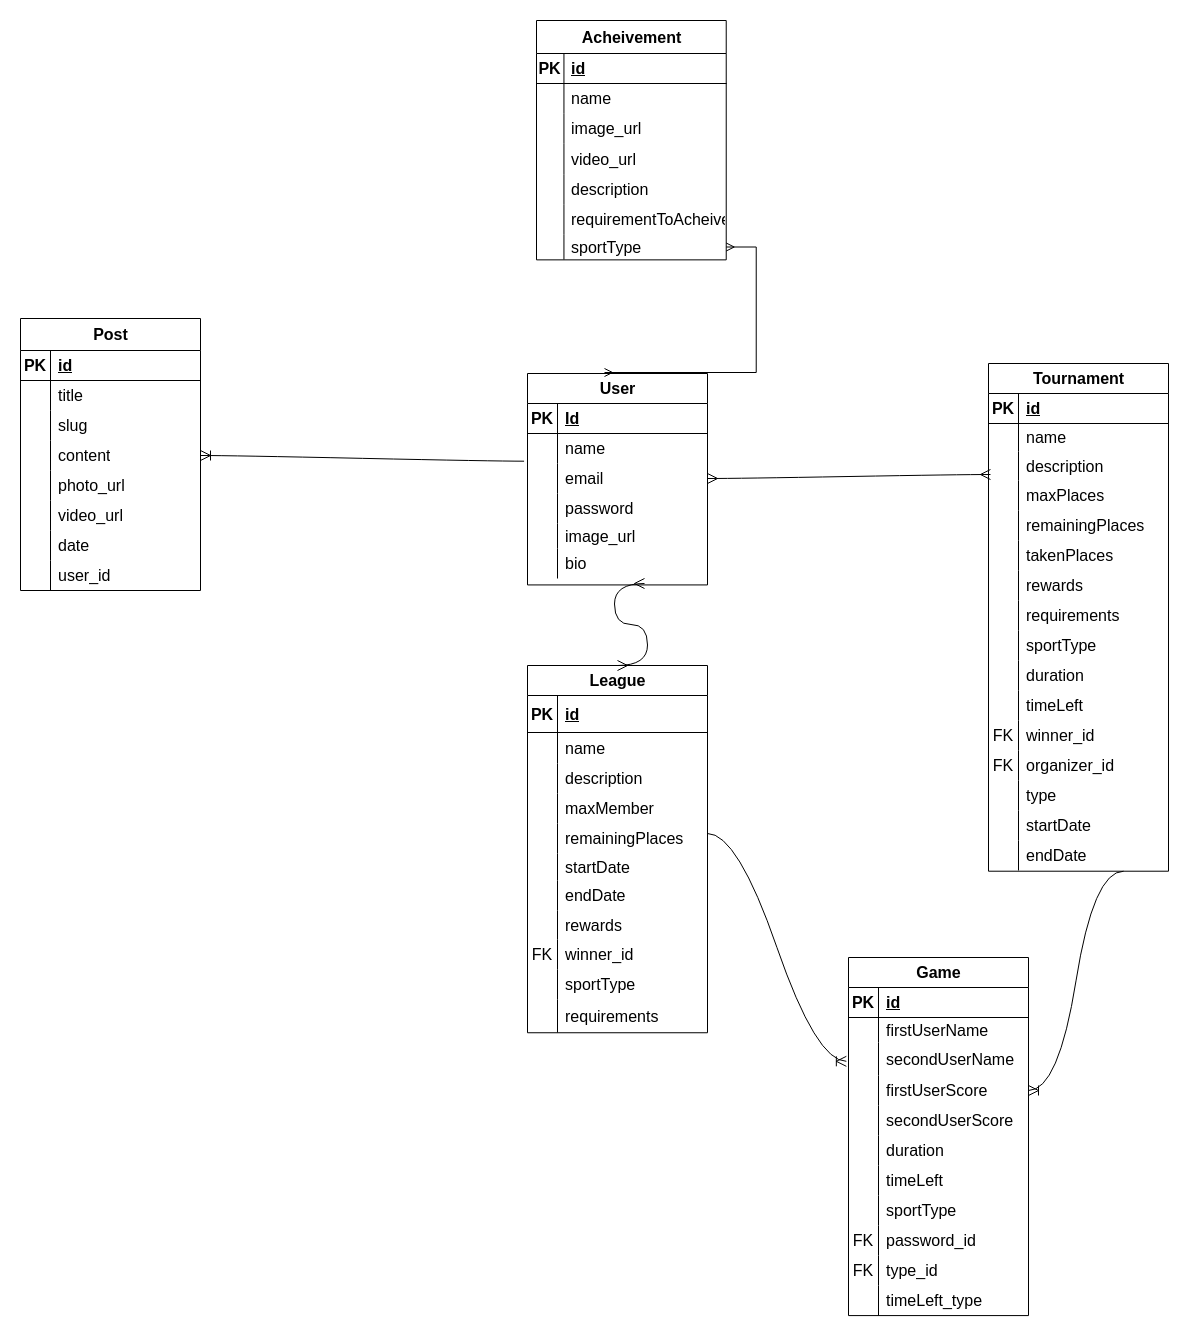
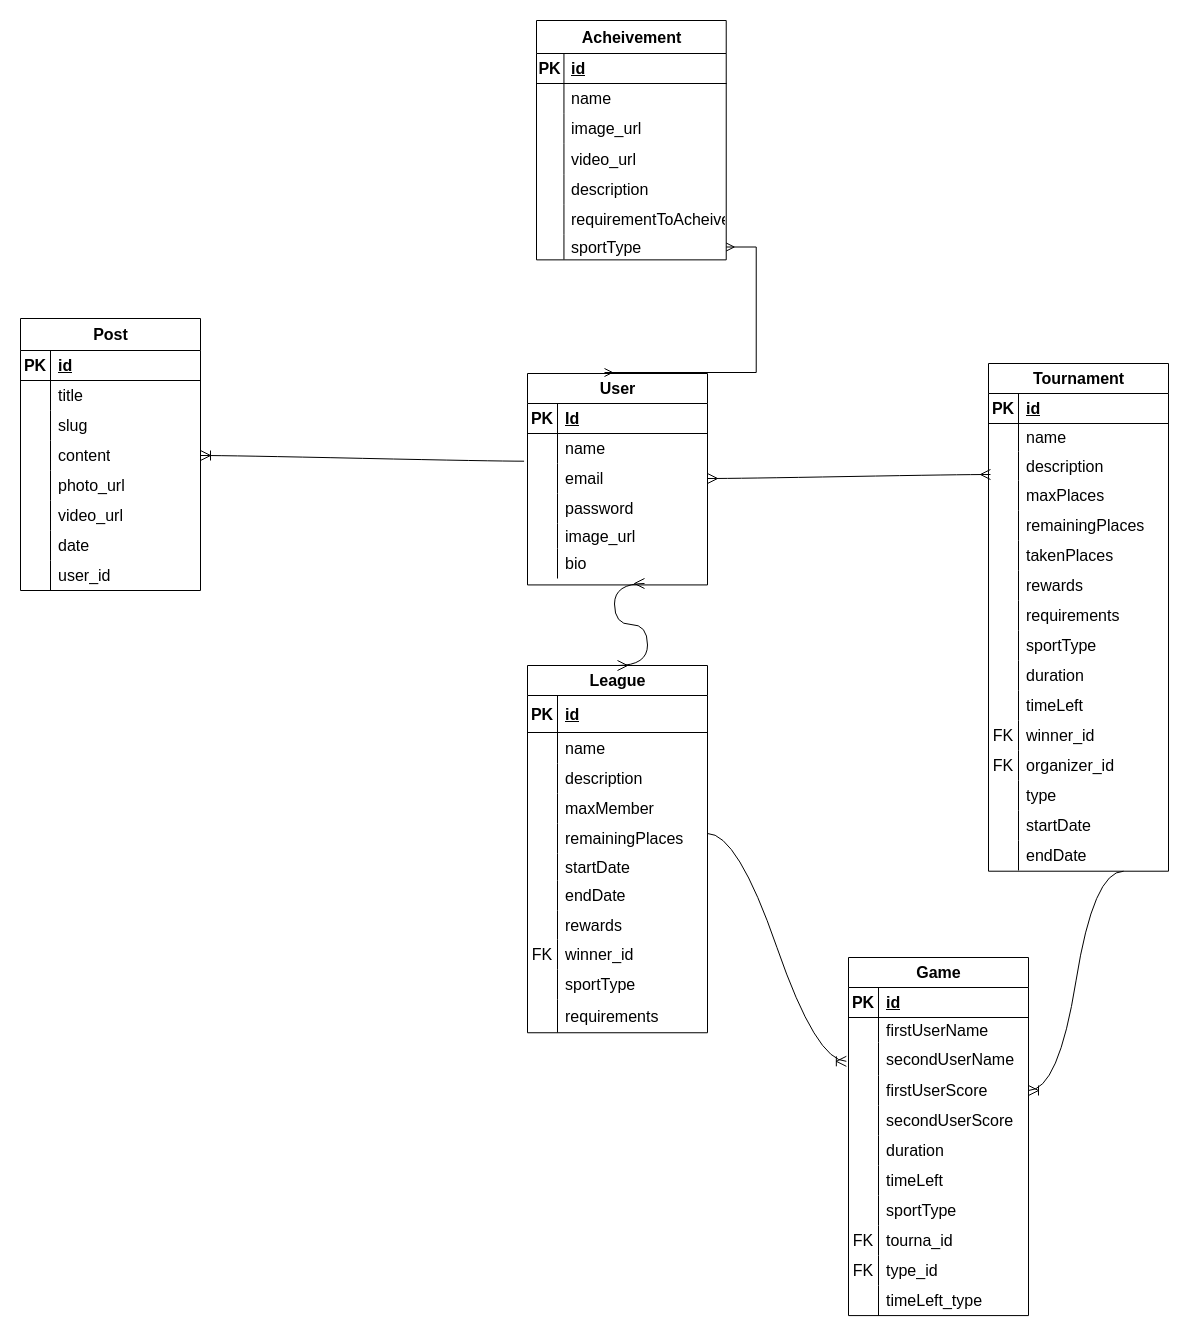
(934, 1241) -> (925, 1241)
